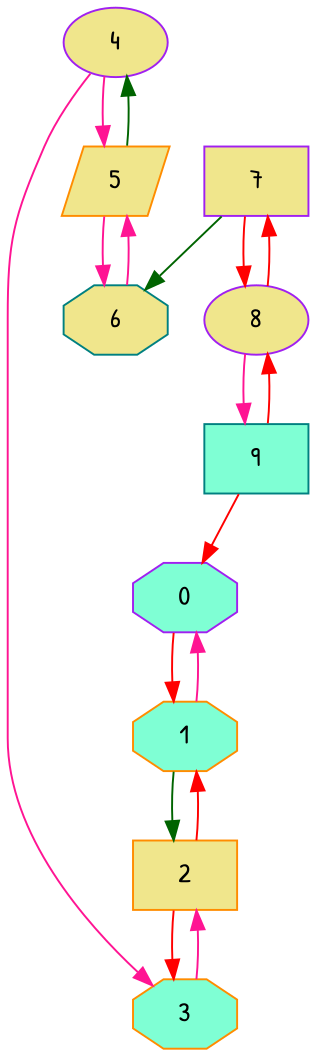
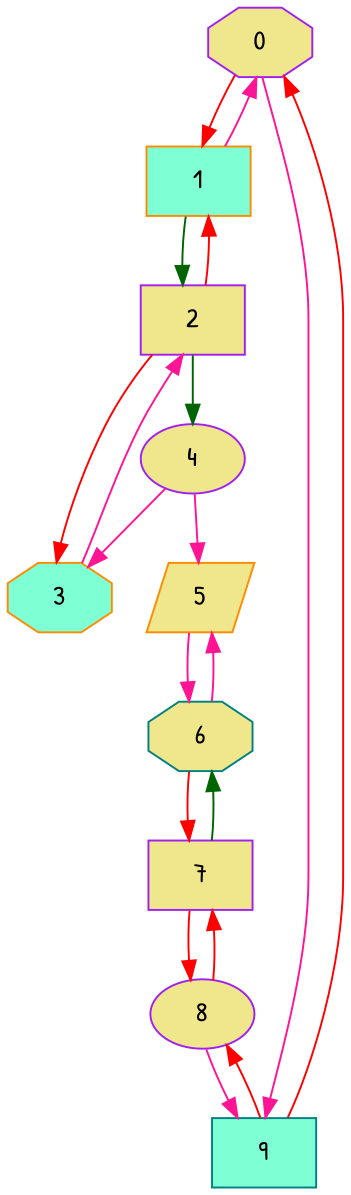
(129, 121) -> (193, 380)
none -> (308, 587)
(185, 598) -> (260, 42)
(185, 736) -> (199, 181)
none -> (188, 796)
(185, 875) -> (193, 320)
